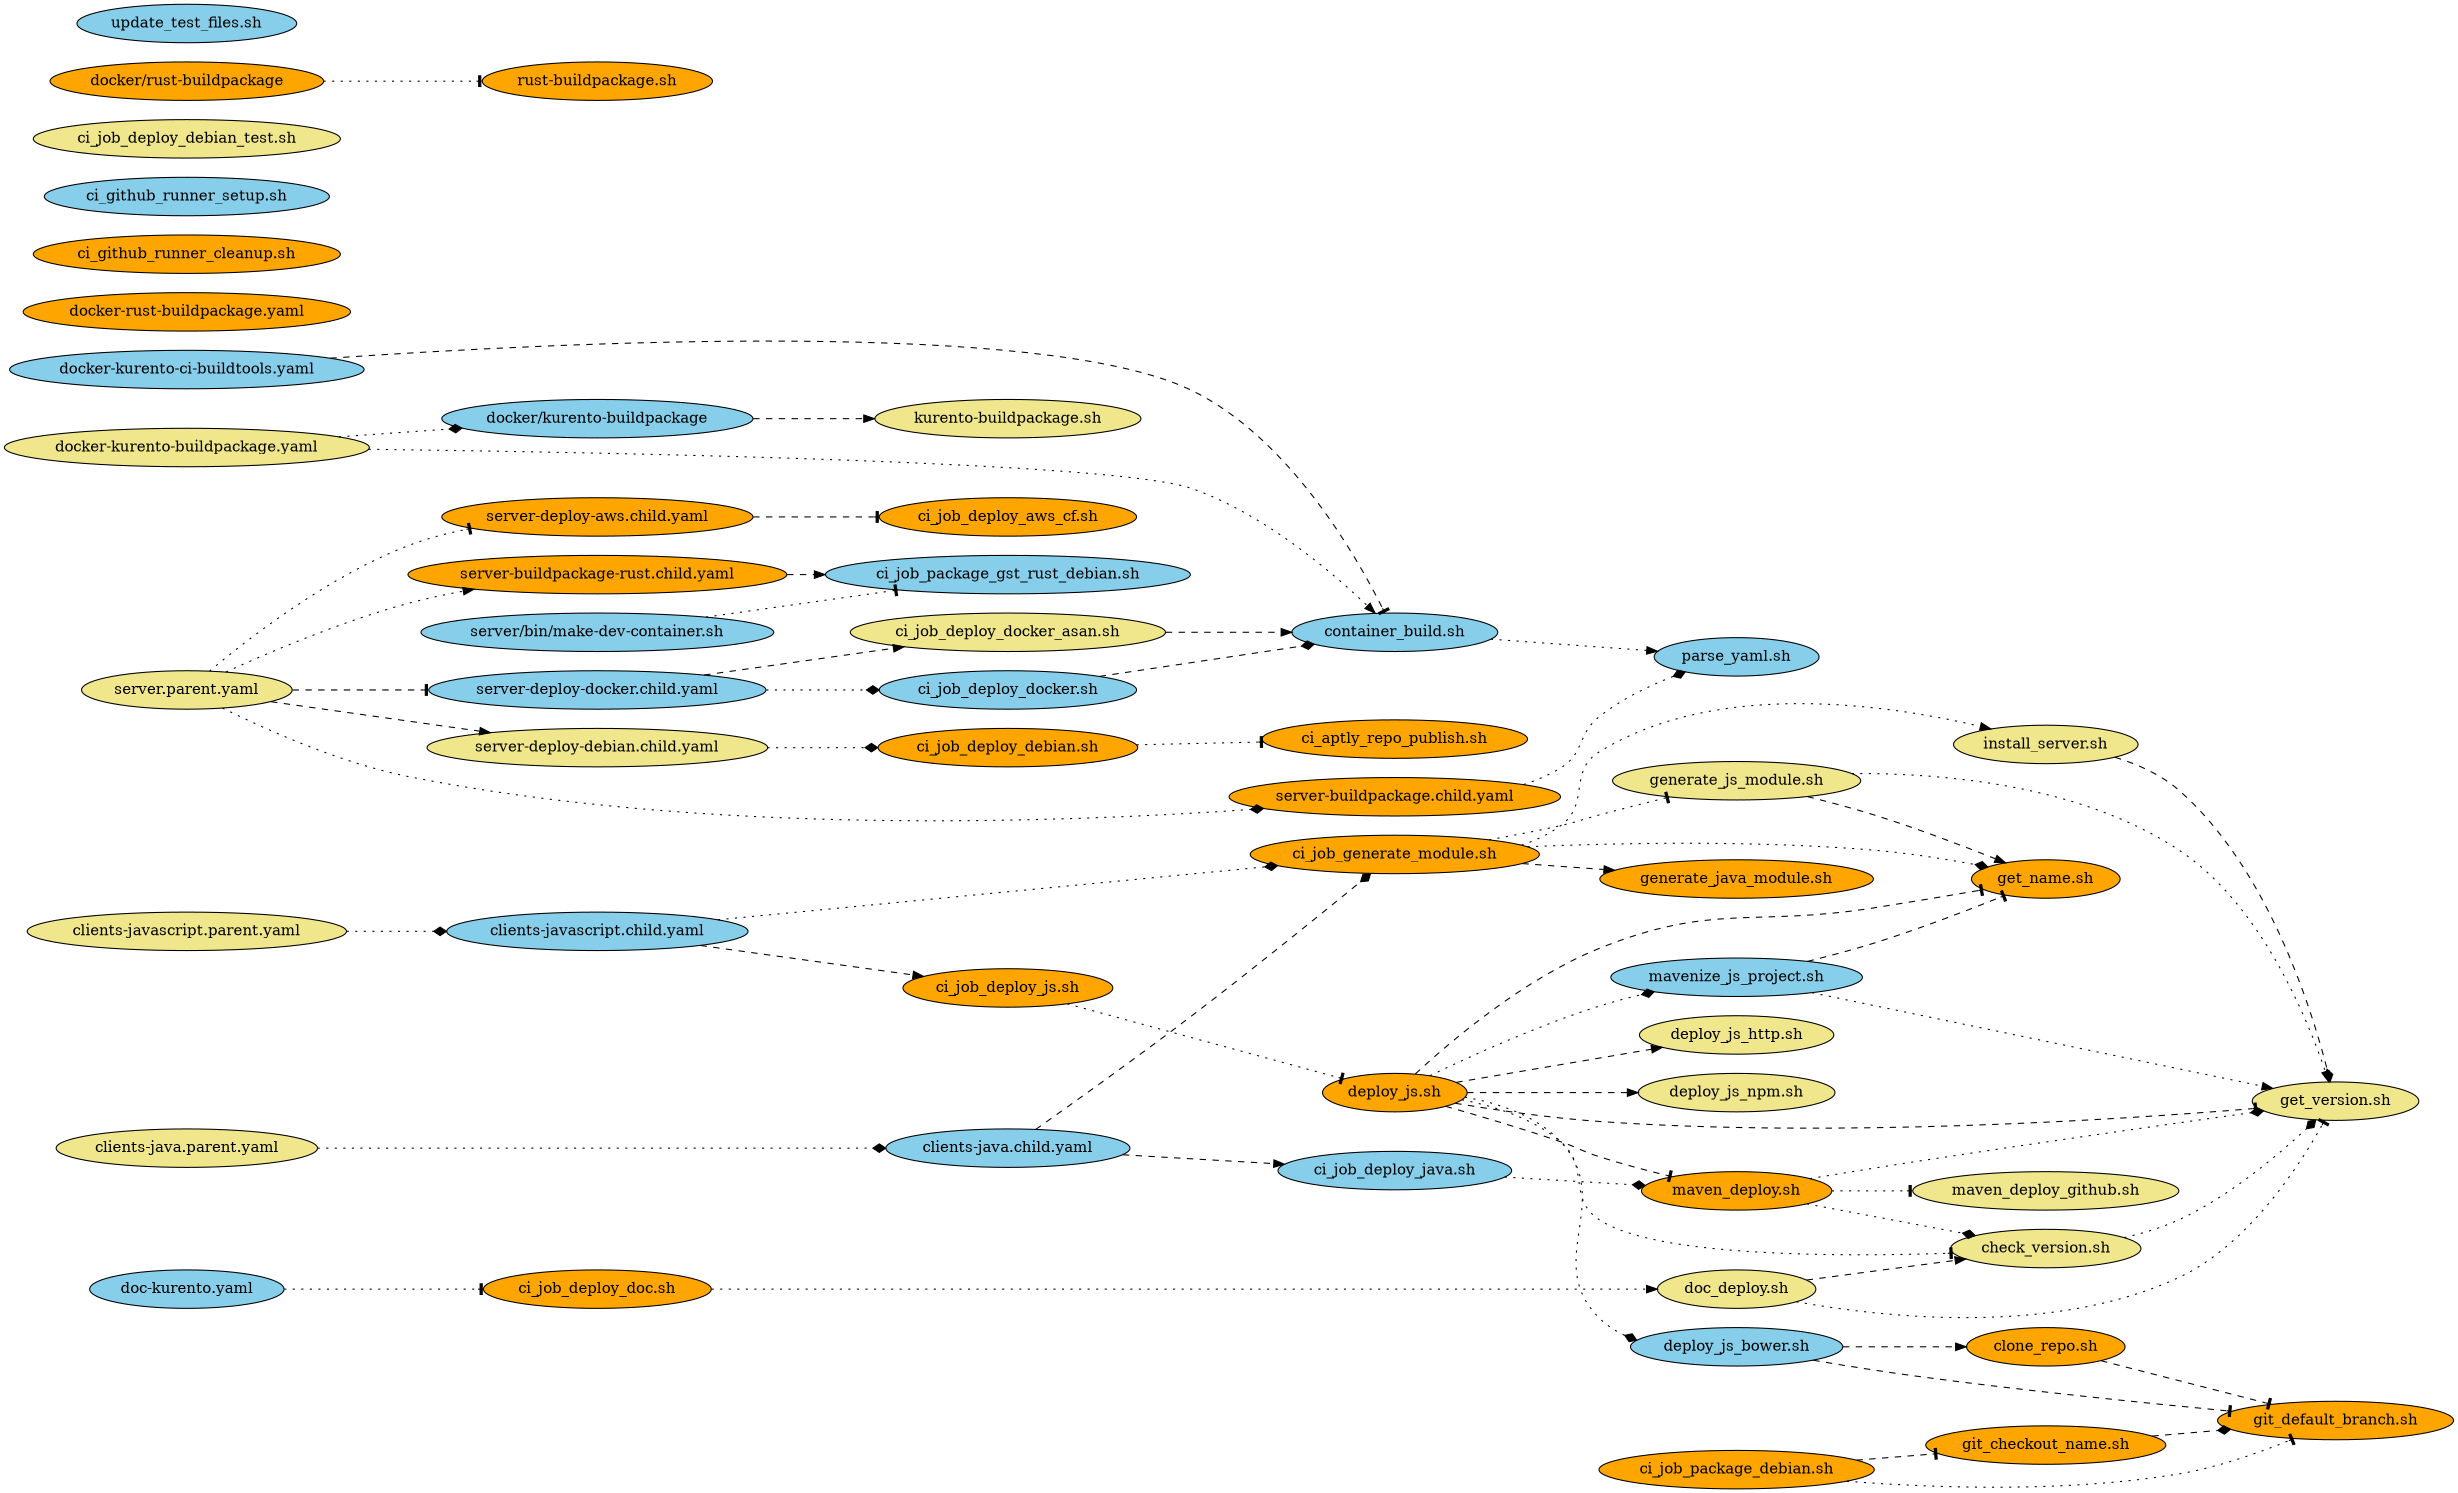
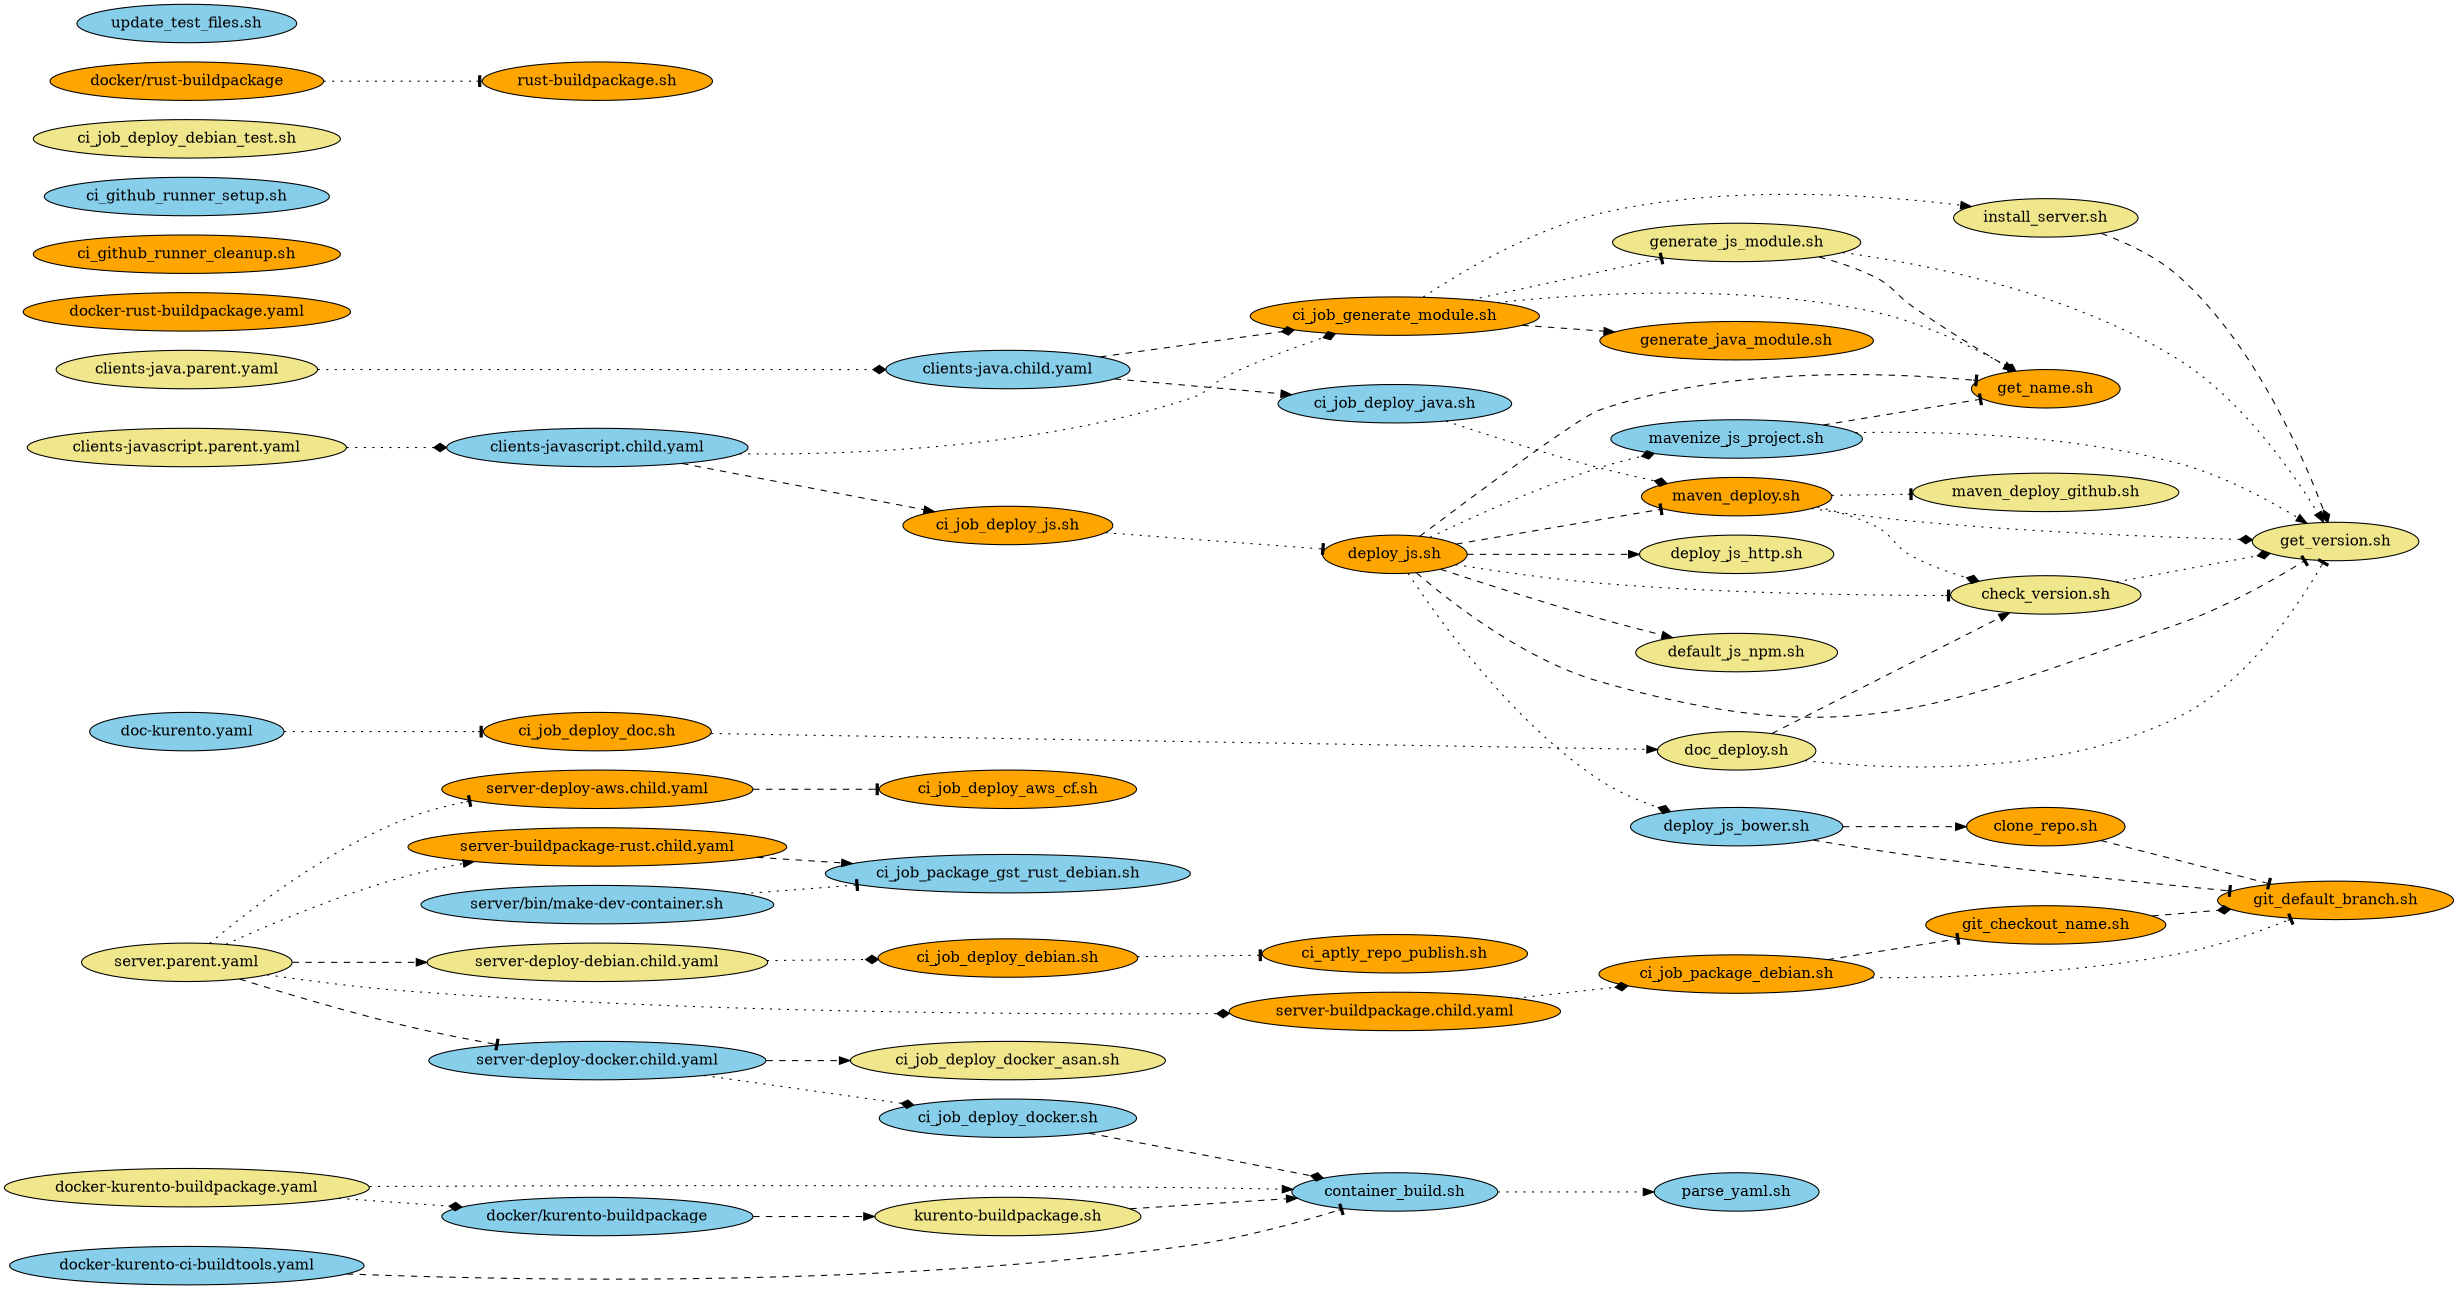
(1223, 632) -> (1208, 1204)
(1592, 724) -> (1565, 993)
(1737, 1093) -> (1737, 653)
